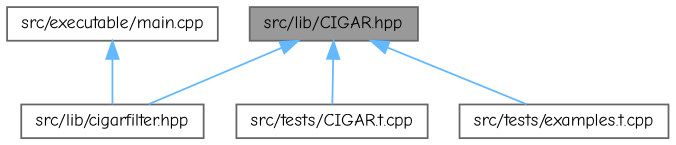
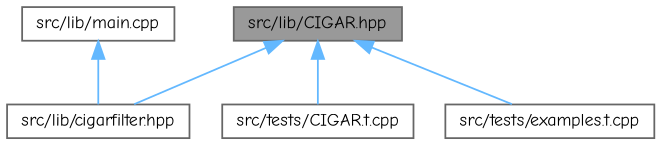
(112, 24) -> (98, 24)
